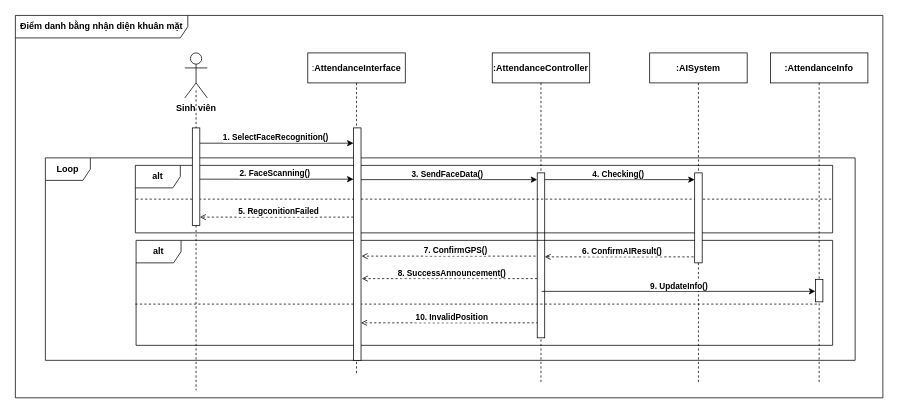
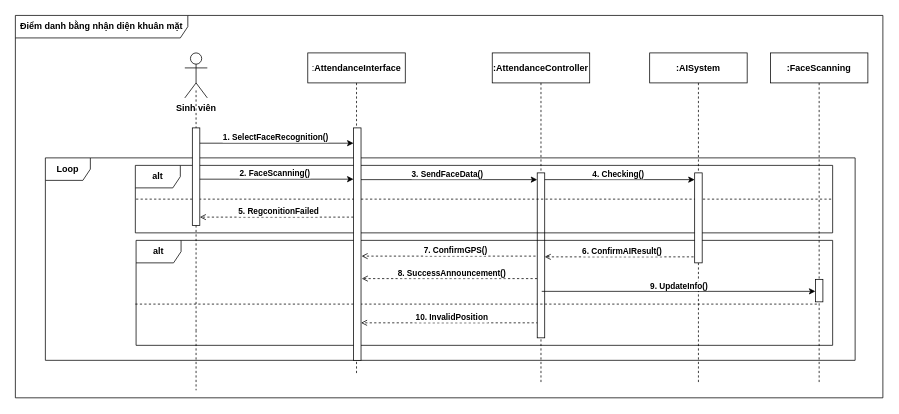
(819, 68) -> (819, 68)
